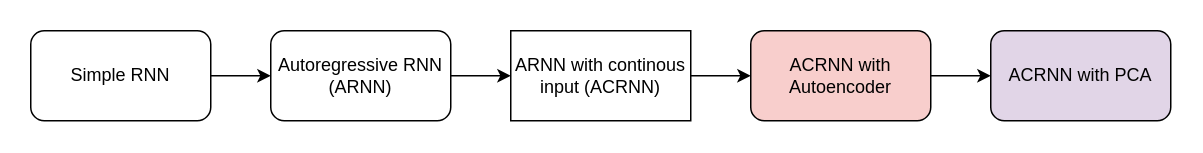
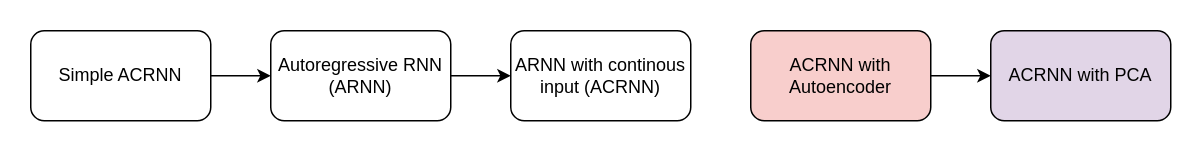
(121, 76) -> (121, 76)
(601, 76) -> (601, 76)
(716, 76) -> none
